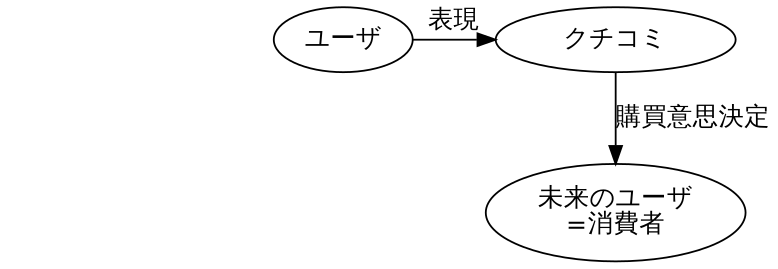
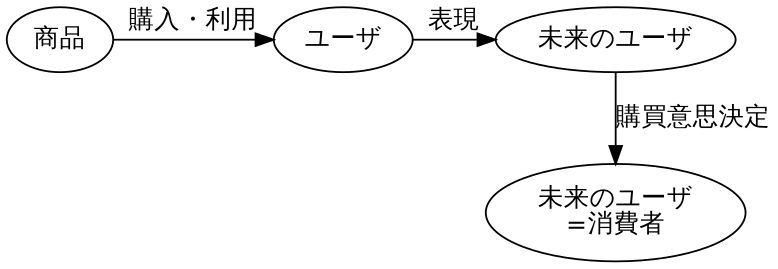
none -> (60, 40)
(616, 40) -> (616, 40)
